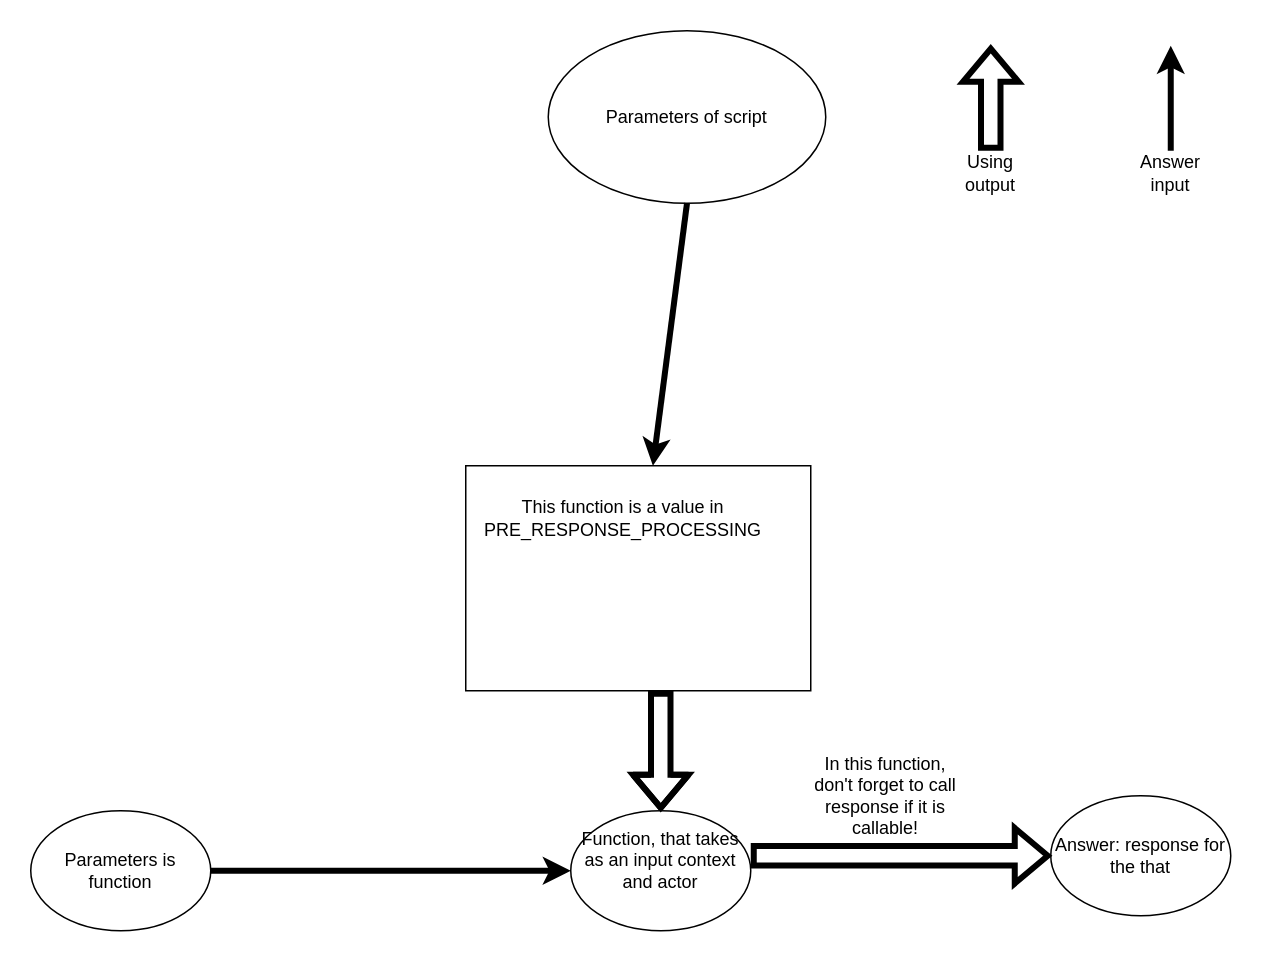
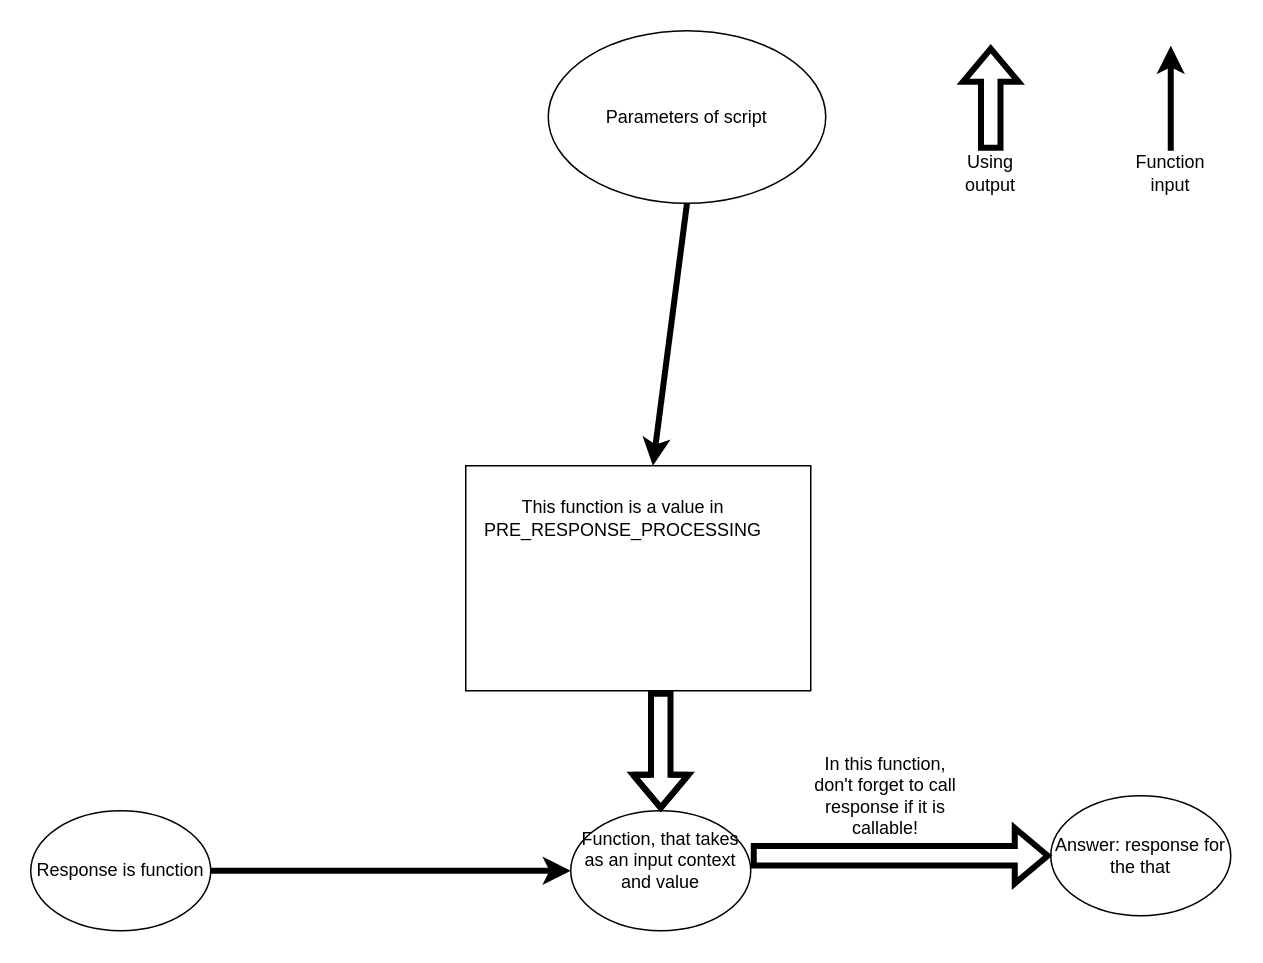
(1171, 173) -> (1171, 173)
(121, 871) -> (121, 871)
(661, 871) -> (661, 871)
